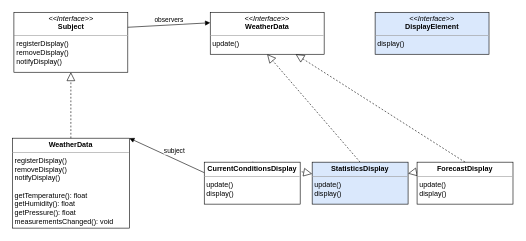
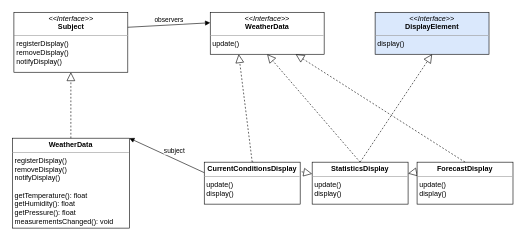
none -> (395, 111)
none -> (246, 112)
(360, 183) -> (360, 183)
